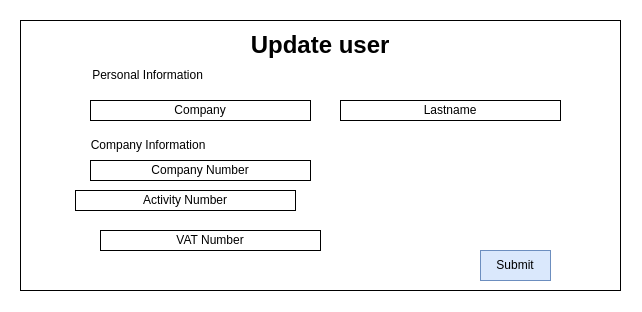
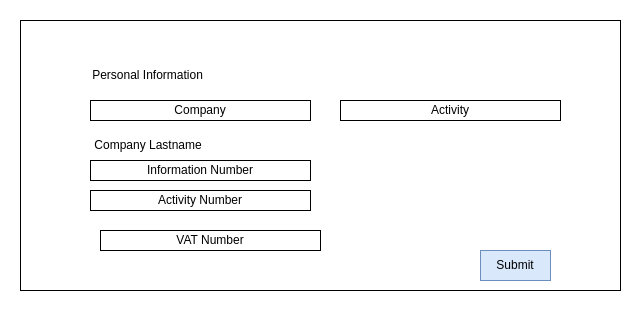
(321, 46) -> none
(451, 111) -> (451, 111)
(149, 146) -> (149, 146)
(201, 171) -> (201, 171)
(186, 201) -> (201, 201)
